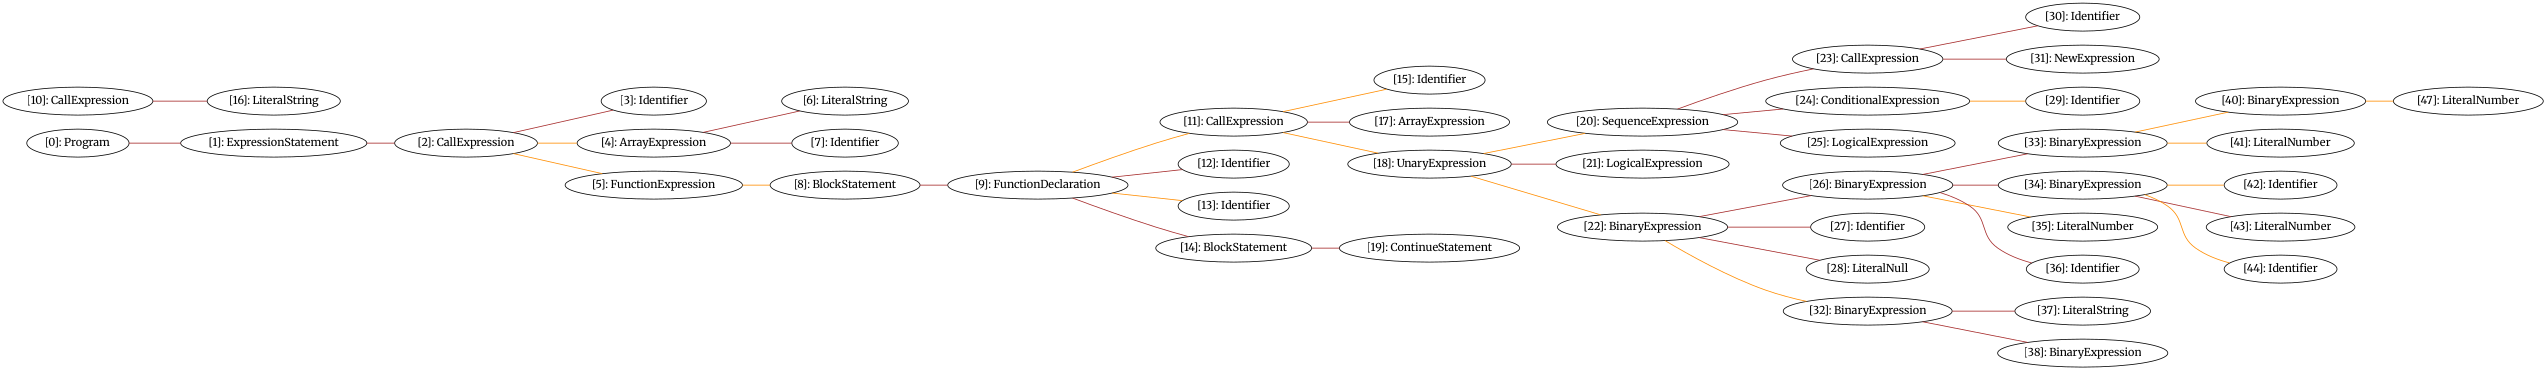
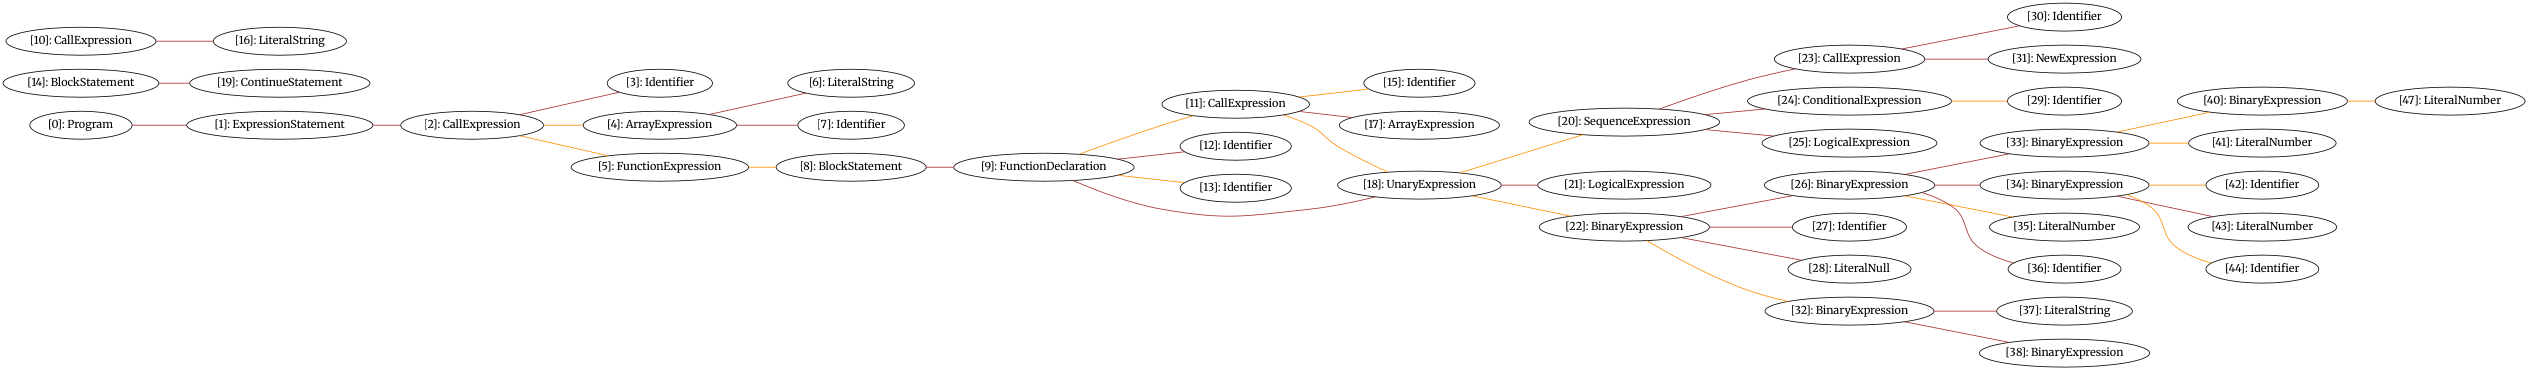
(1130, 219) -> (1222, 216)
